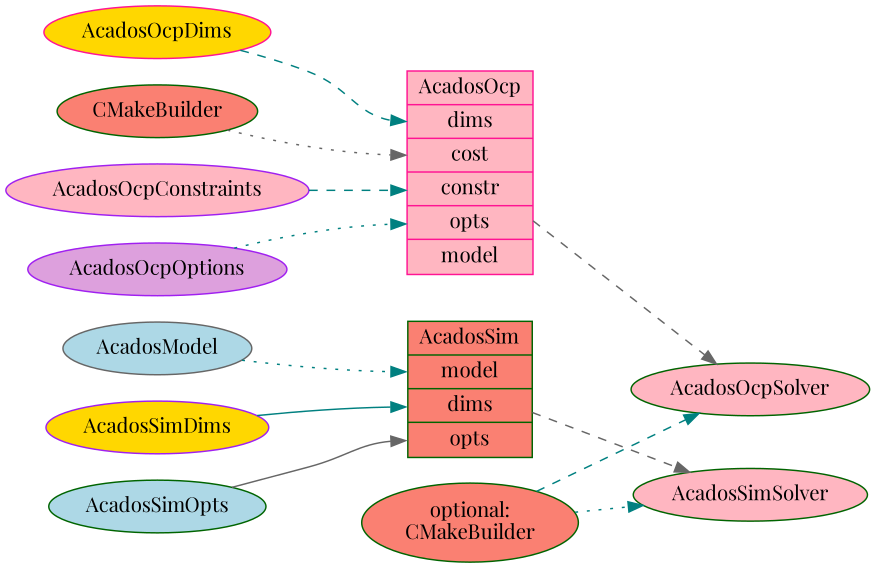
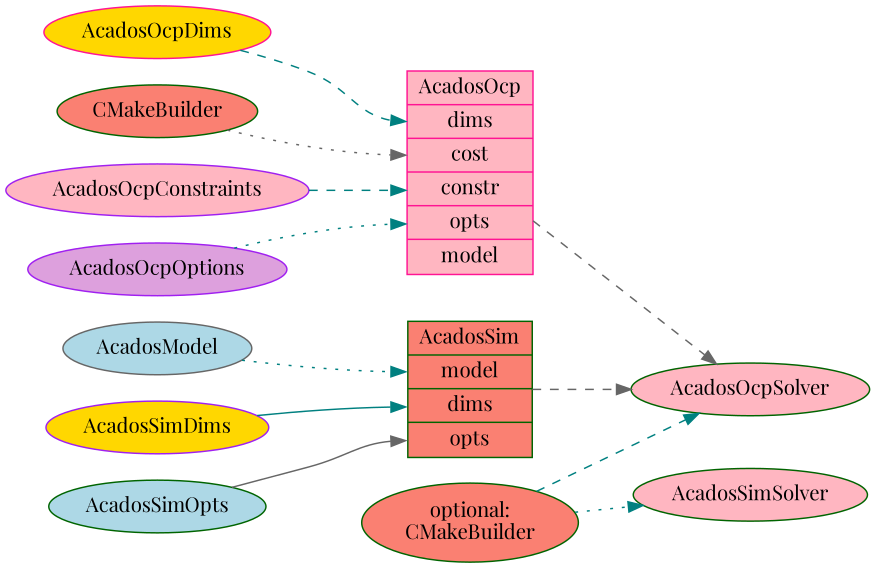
(604, 440) -> (574, 389)
